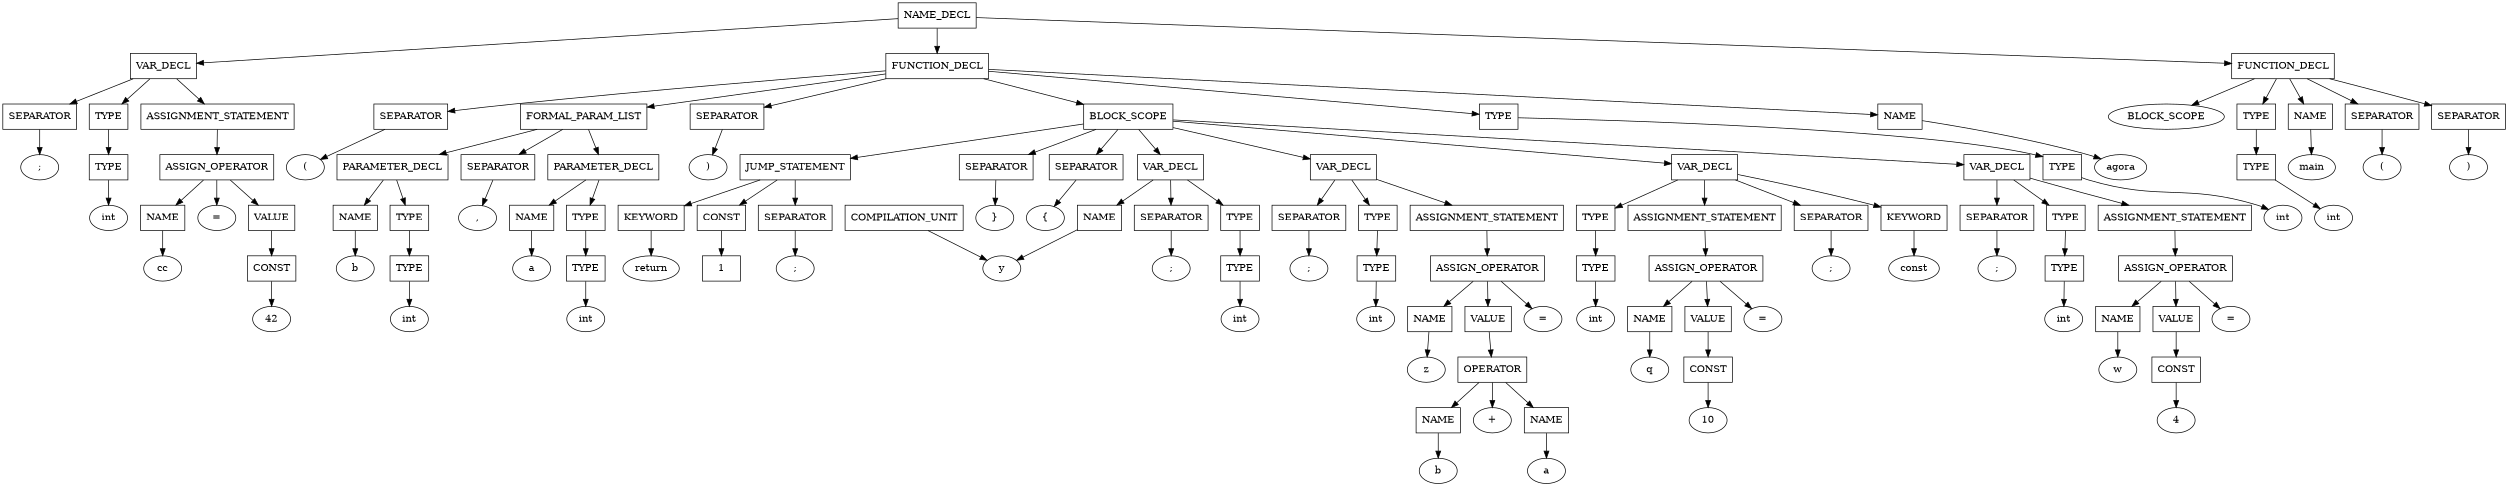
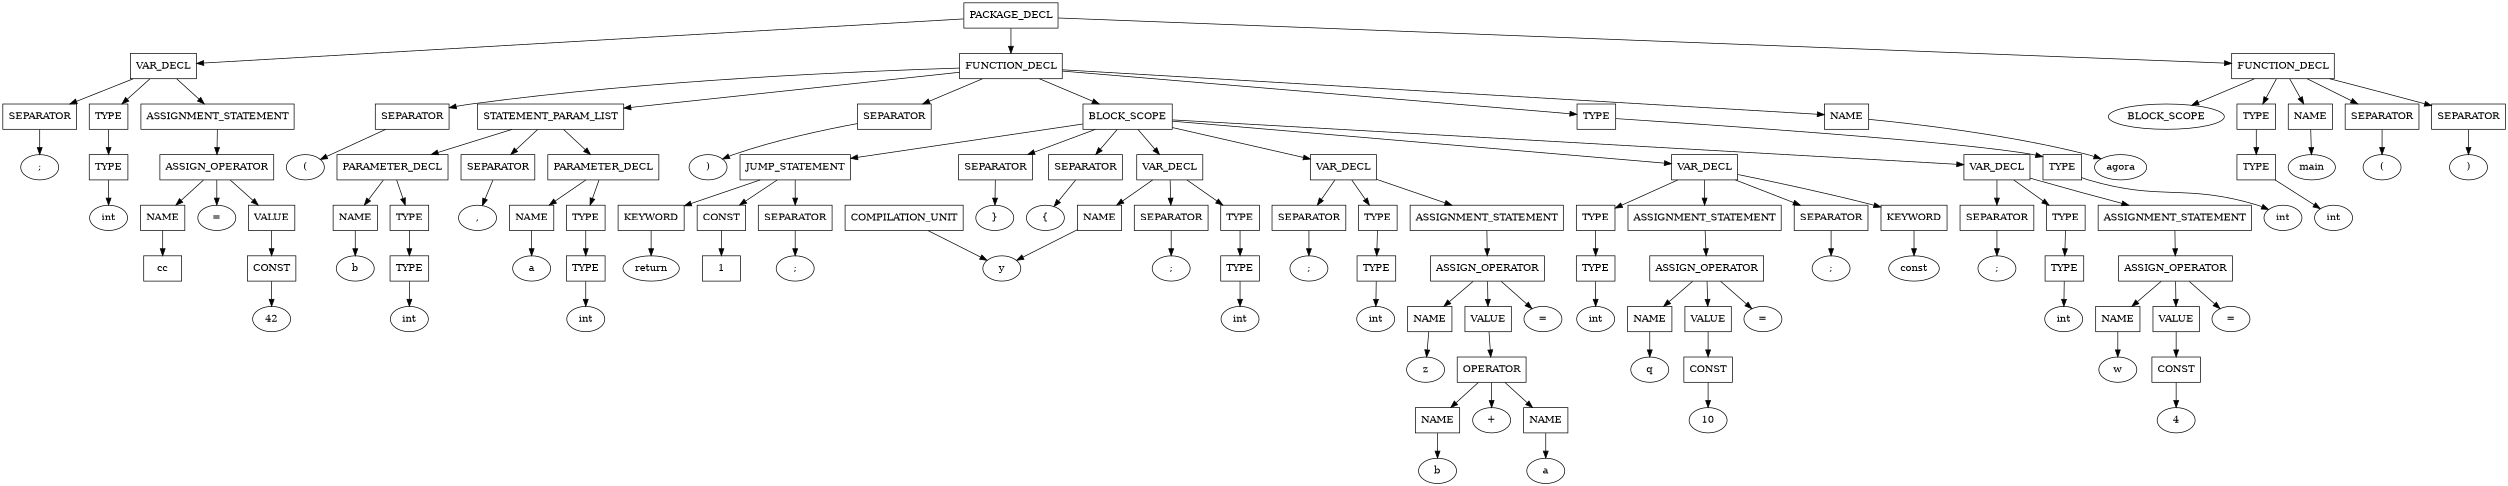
(937, 15) -> (1011, 15)
(584, 117) -> (551, 117)
(163, 268) -> (163, 268)
